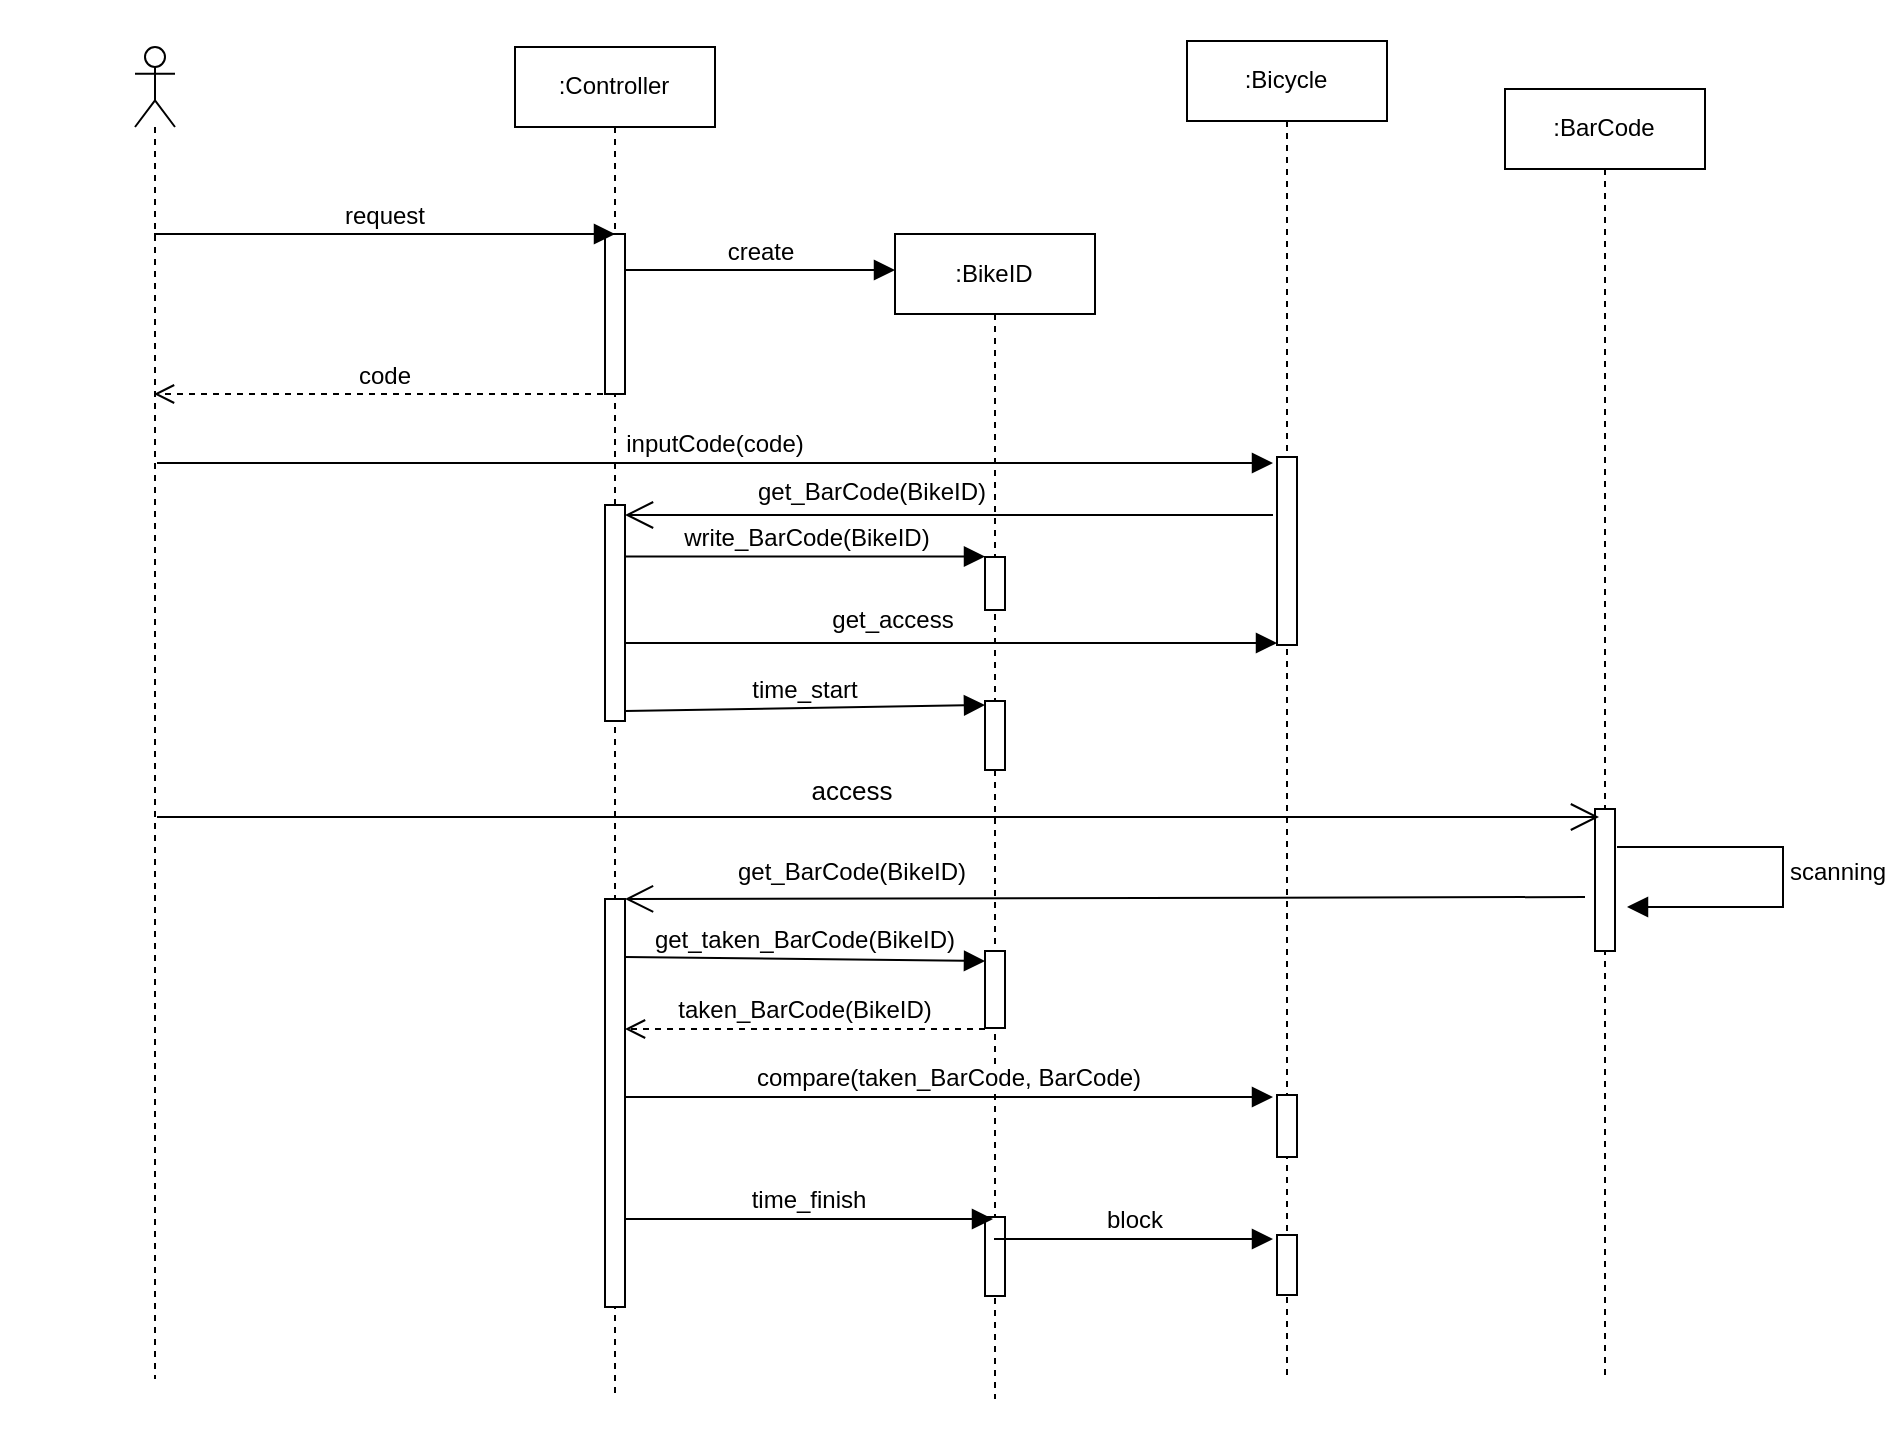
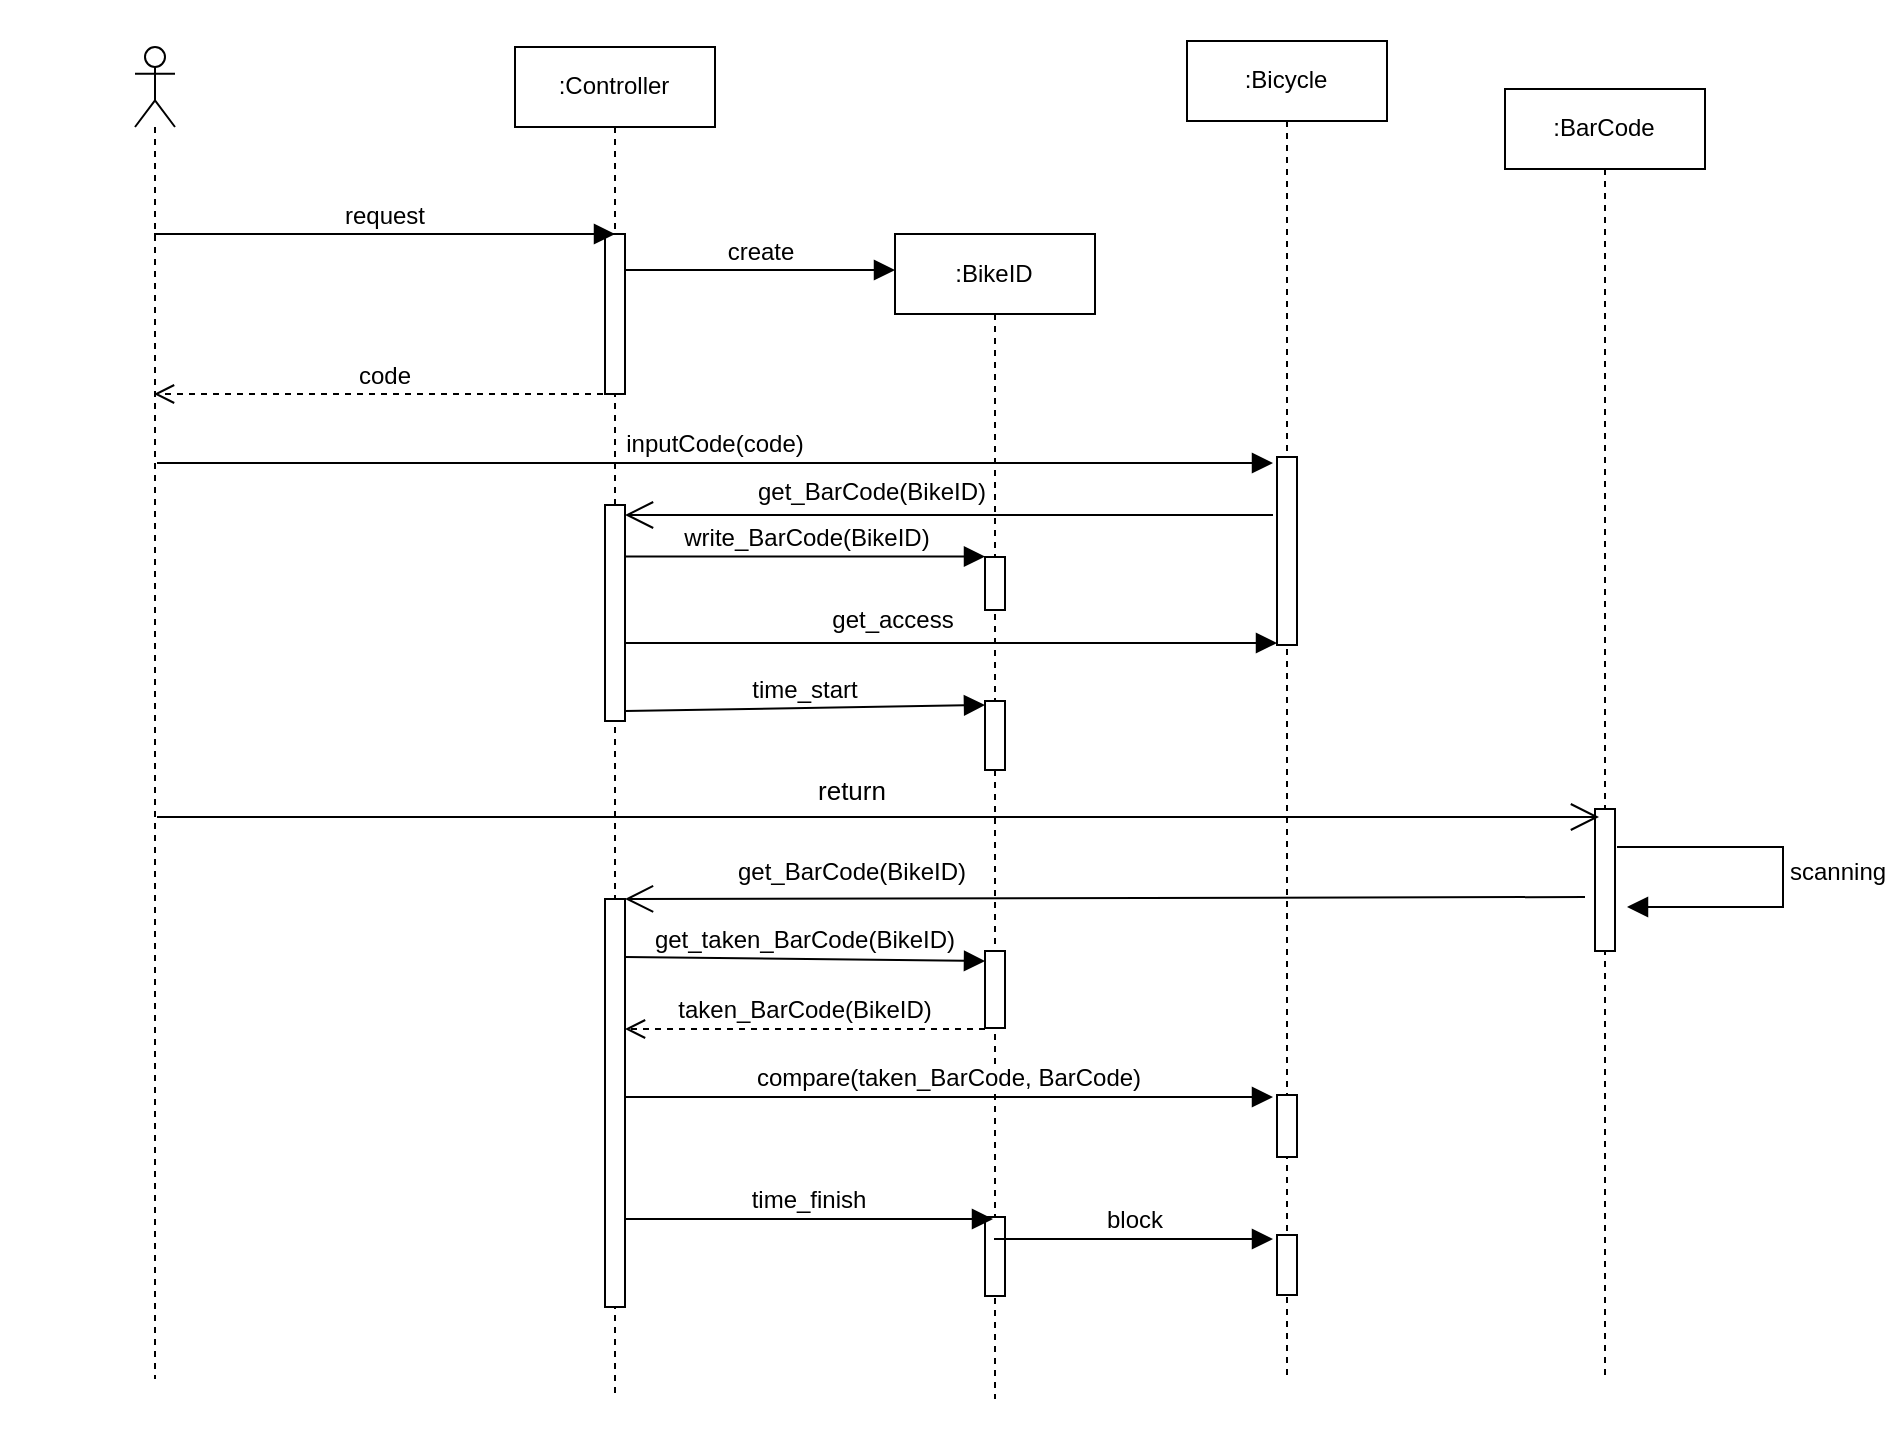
(853, 789) -> (853, 789)
